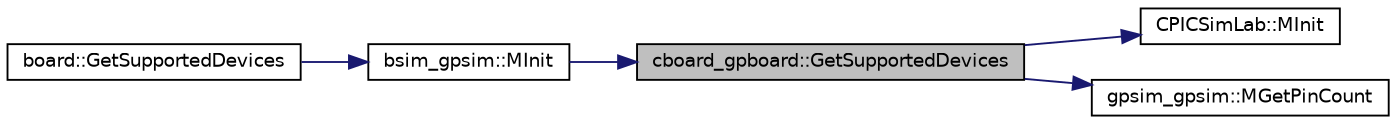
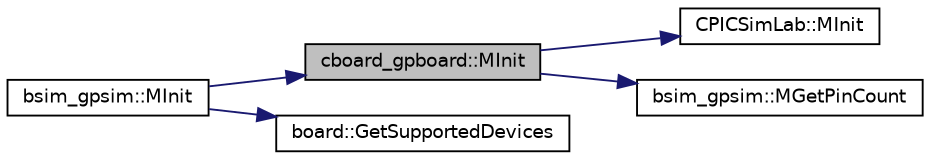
(325, 62) -> (233, 112)
(831, 62) -> (423, 62)
(1240, 98) -> (780, 98)
